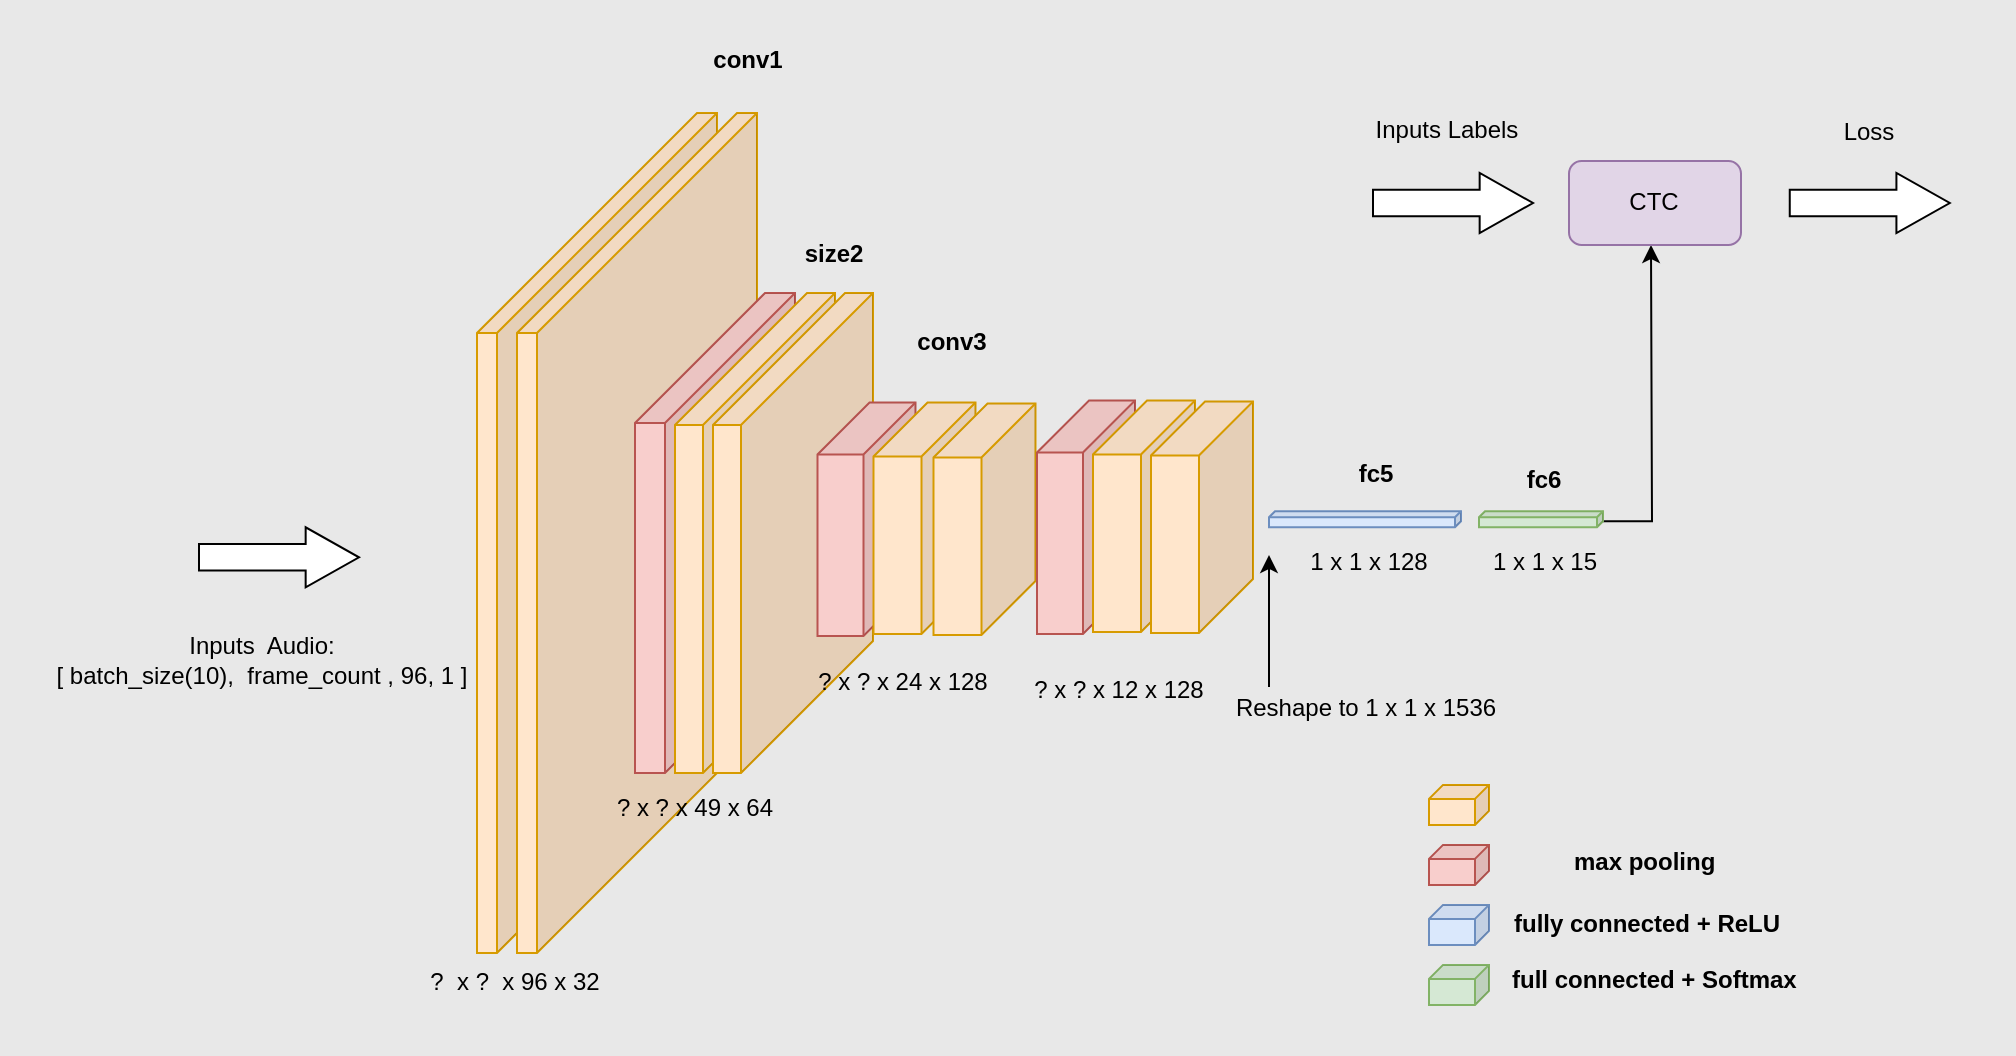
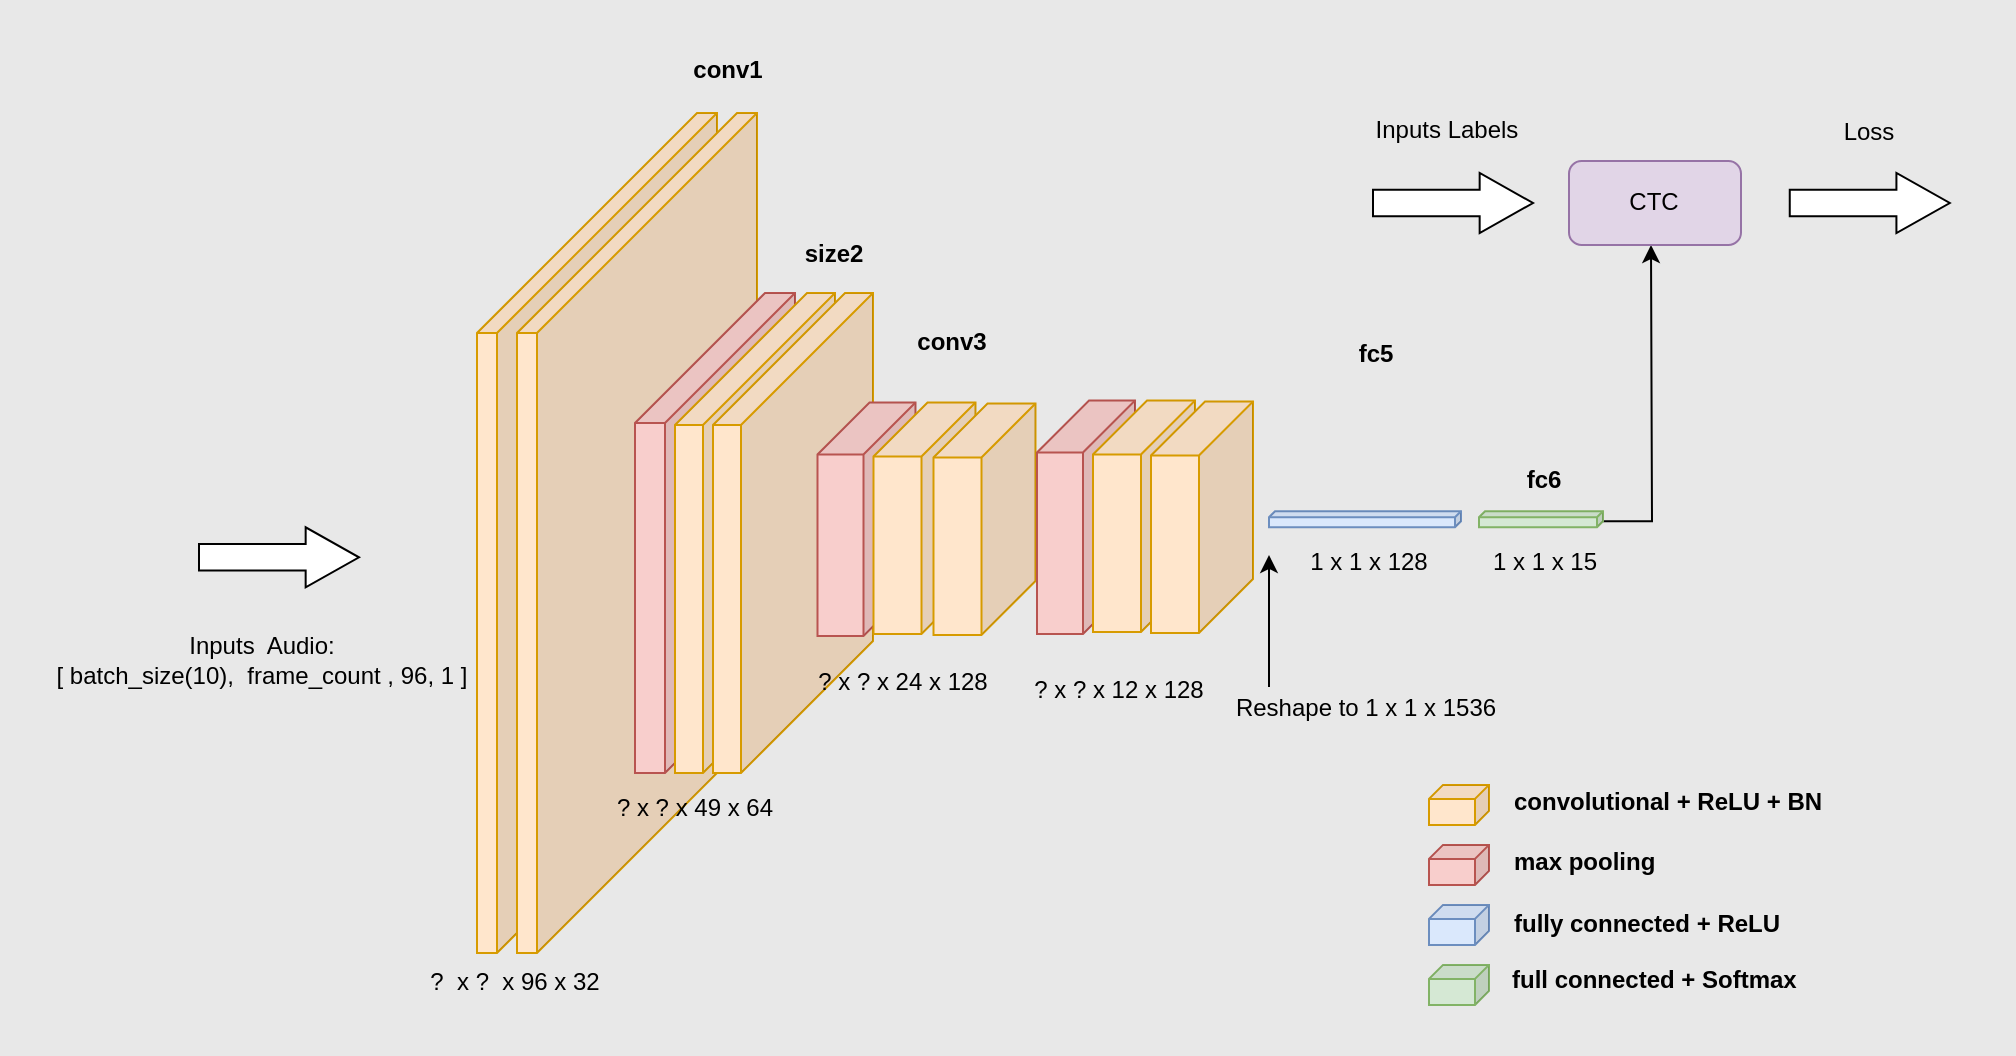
(749, 61) -> (729, 71)
(1377, 475) -> (1377, 355)
none -> (1677, 803)
(1709, 863) -> (1649, 863)
